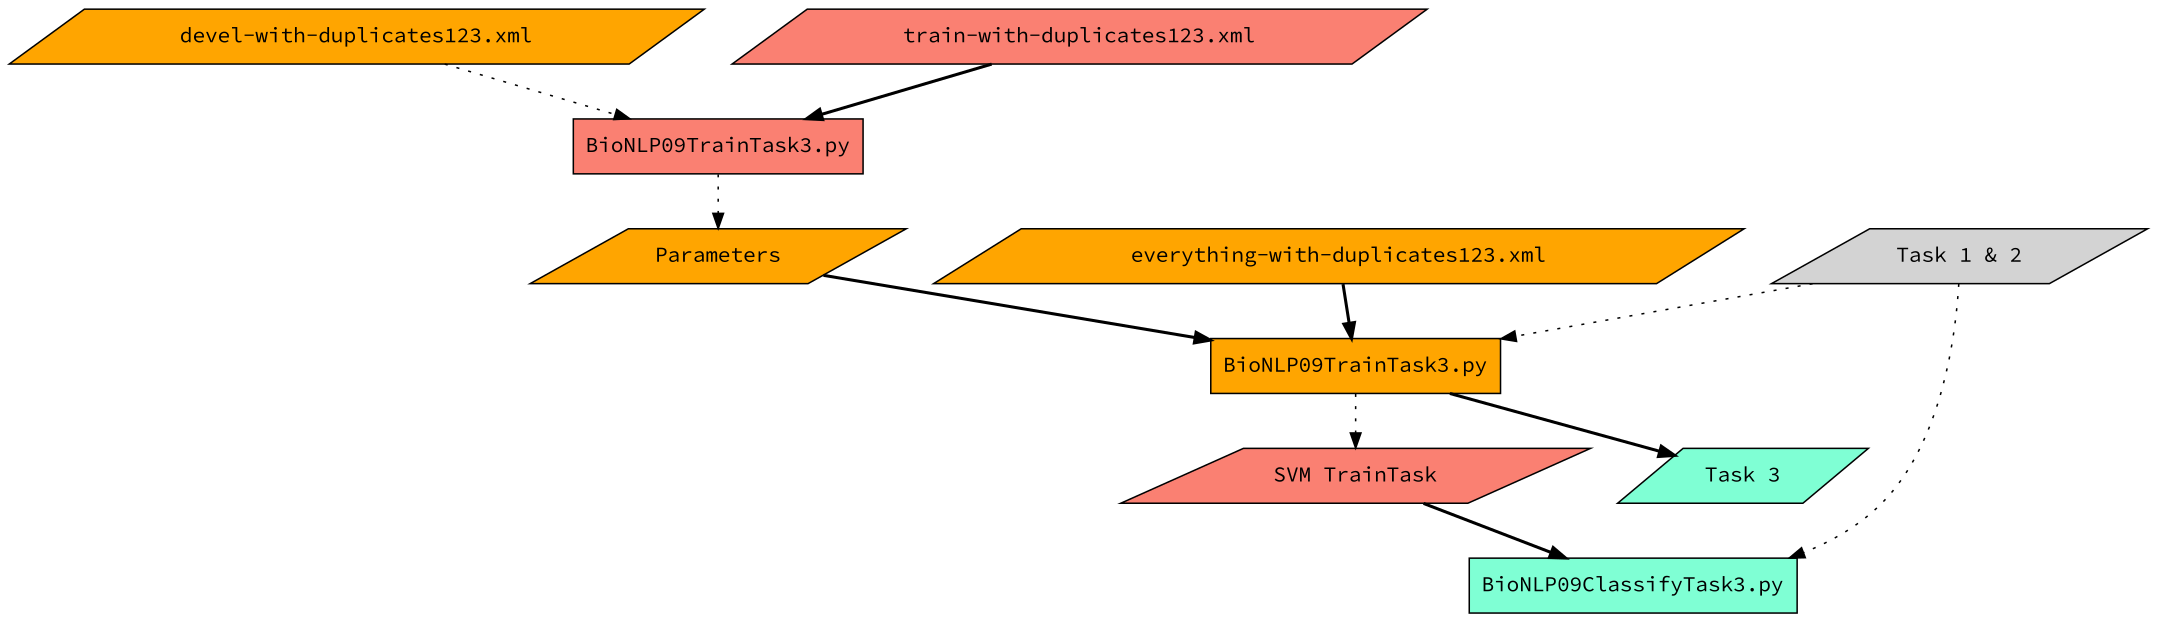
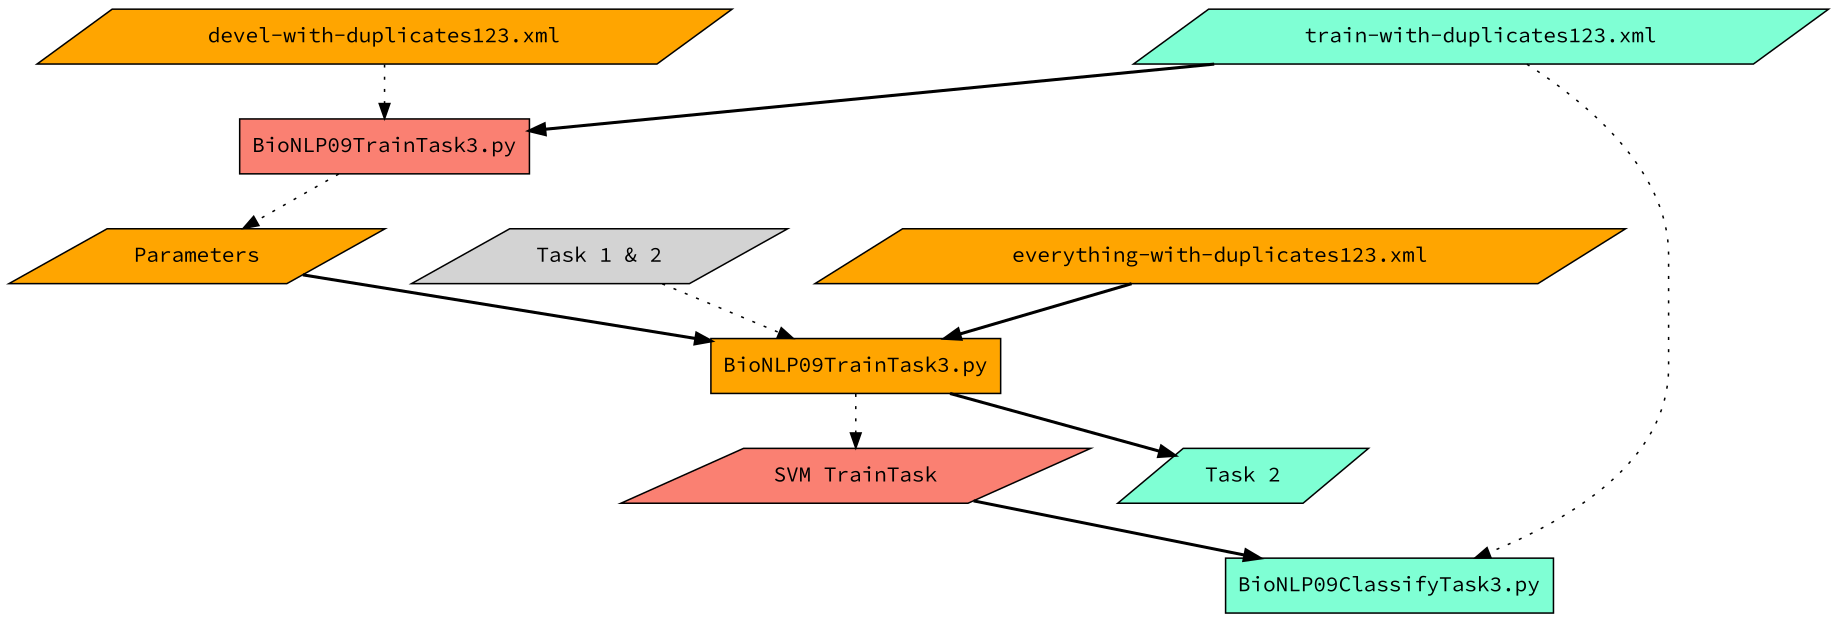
(1080, 37) -> (1481, 37)
(1922, 444) -> (1669, 324)
(1743, 476) -> (1243, 476)
